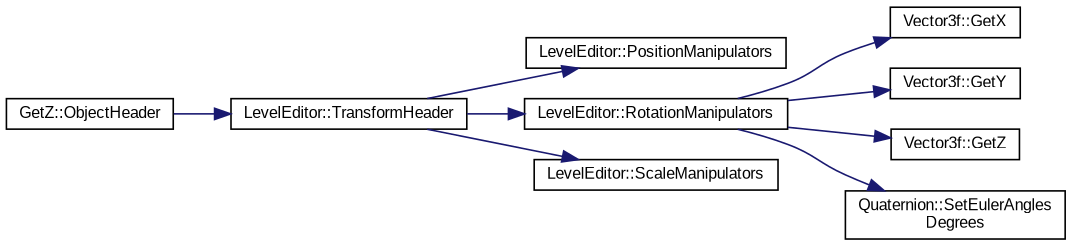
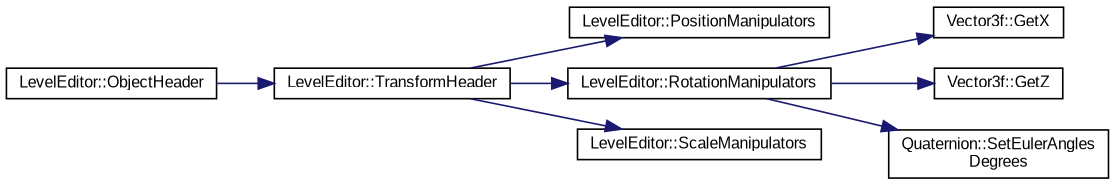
(955, 83) -> none
(90, 114) -> (111, 83)
